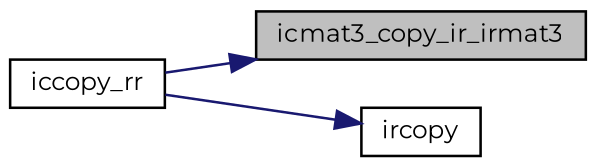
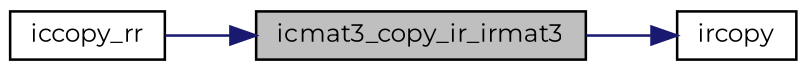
(251, 107) -> (619, 36)
